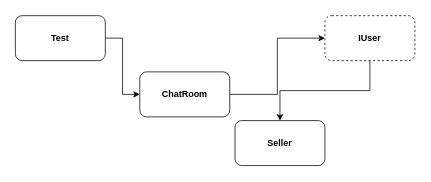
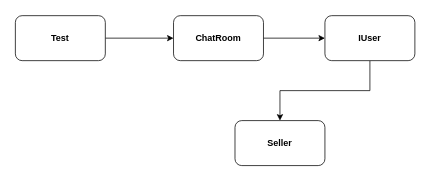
(370, 38) -> (370, 38)
(185, 94) -> (219, 38)
